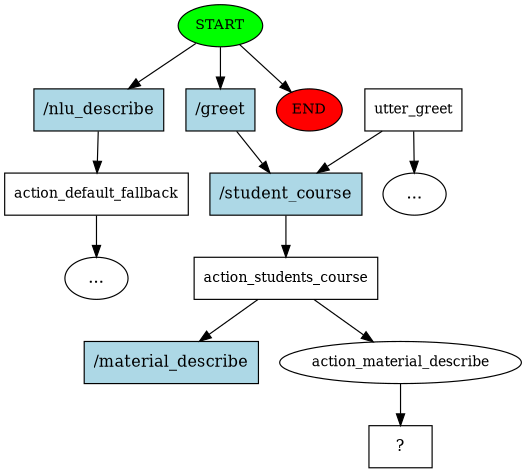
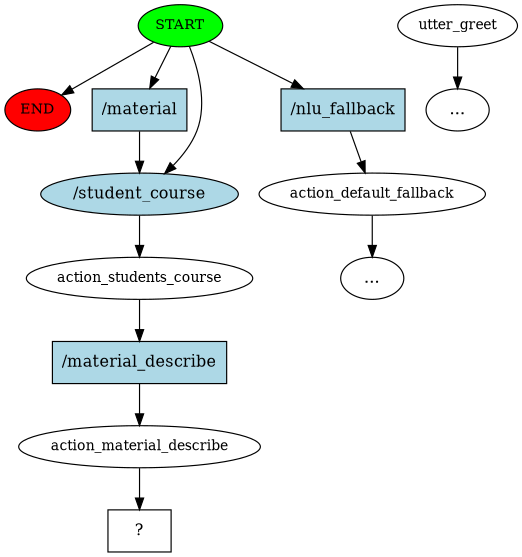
(99, 110) -> (343, 110)
(220, 110) -> (140, 110)
(413, 110) -> (458, 26)
(355, 149) -> (201, 109)
(96, 194) -> (372, 194)
(286, 194) -> (140, 194)
(286, 278) -> (140, 278)
(339, 317) -> (140, 399)
